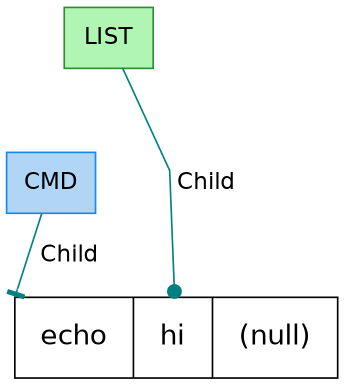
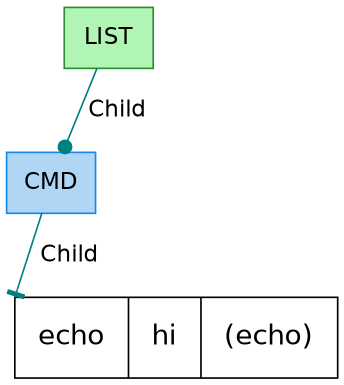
(170, 171) -> (82, 105)
(275, 336) -> (269, 336)
